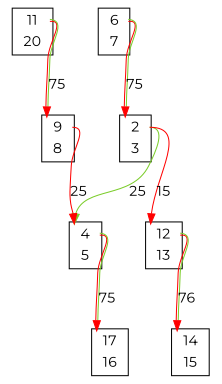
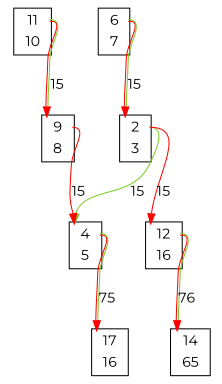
(33, 42) -> (33, 42)
(58, 85) -> (58, 85)
(135, 85) -> (135, 85)
(79, 192) -> (79, 192)
(138, 192) -> (138, 192)
(164, 256) -> (164, 256)
(191, 362) -> (191, 362)
